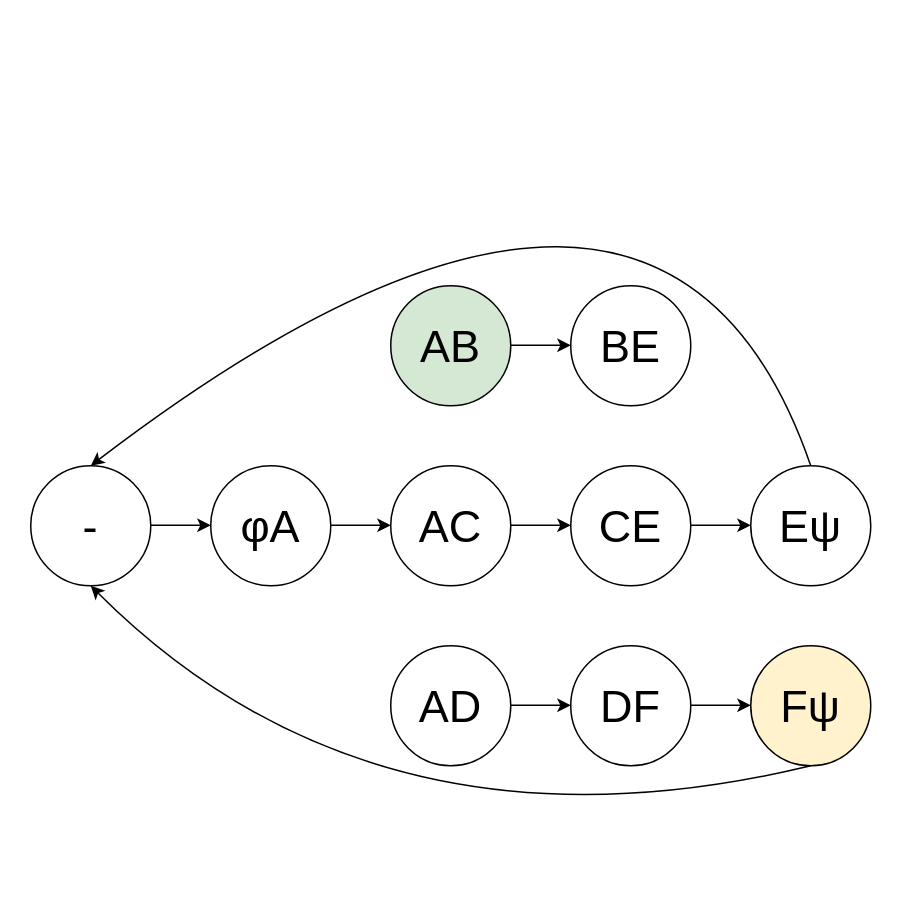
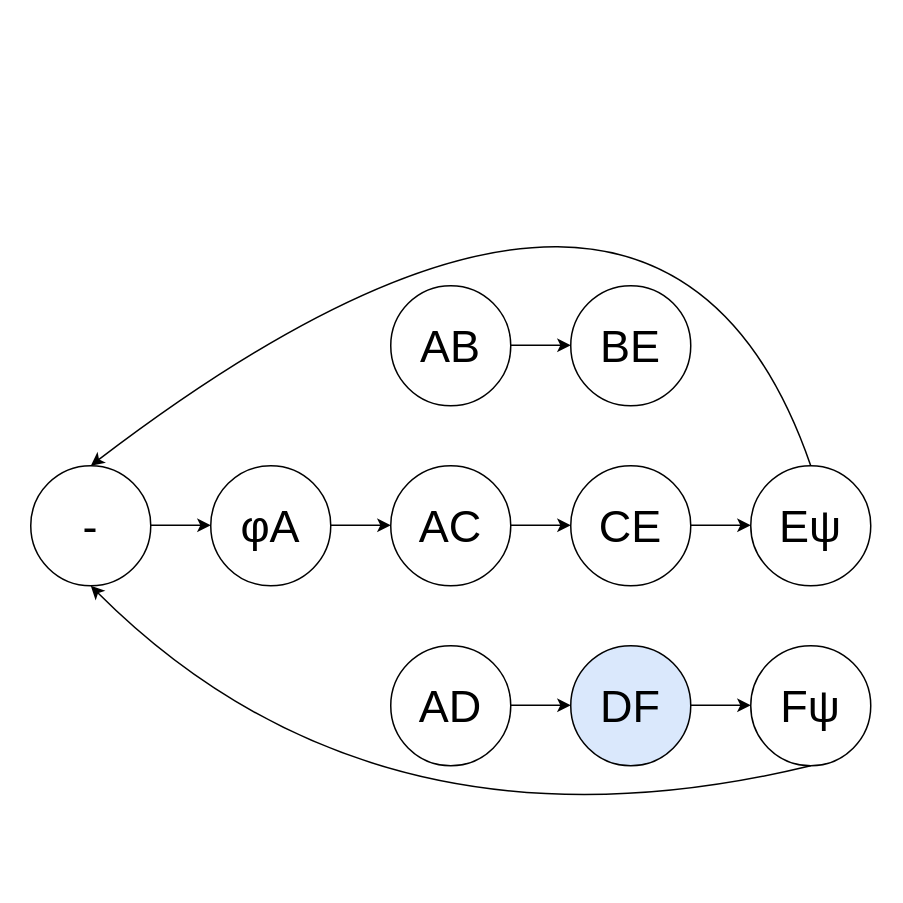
(451, 346) -> (451, 346)
(631, 706) -> (631, 706)
(811, 706) -> (811, 706)
